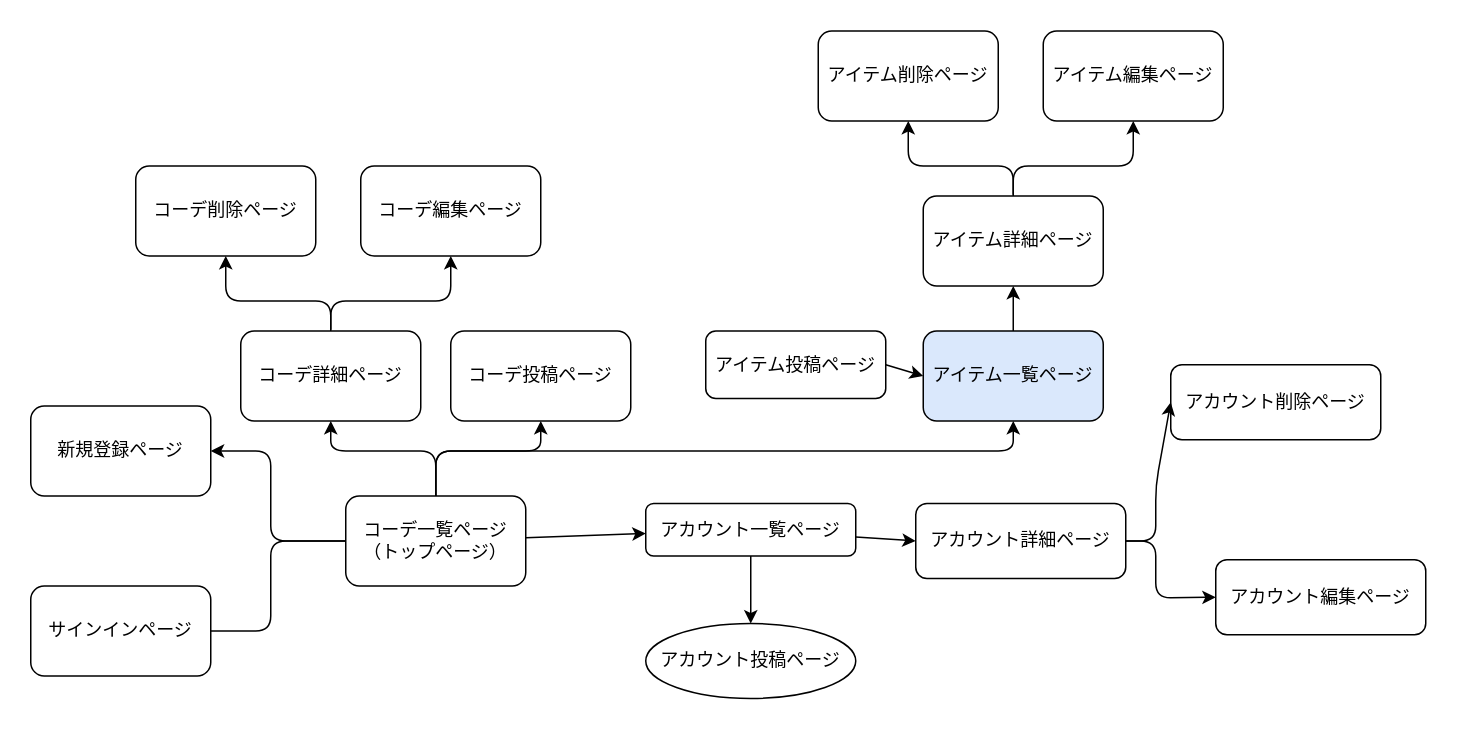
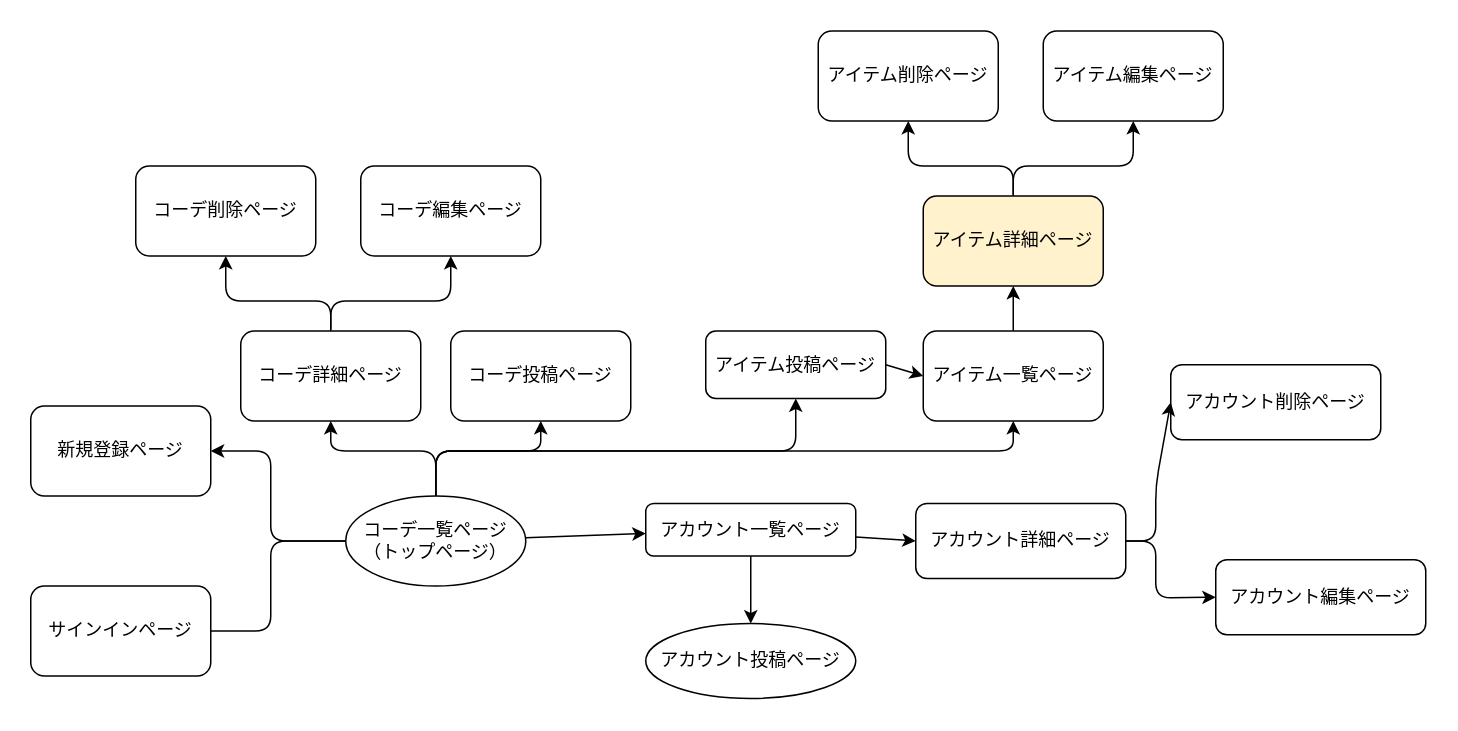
(1013, 241) -> (1013, 241)
(1013, 376) -> (1013, 376)
none -> (796, 429)
(436, 541) -> (436, 541)
